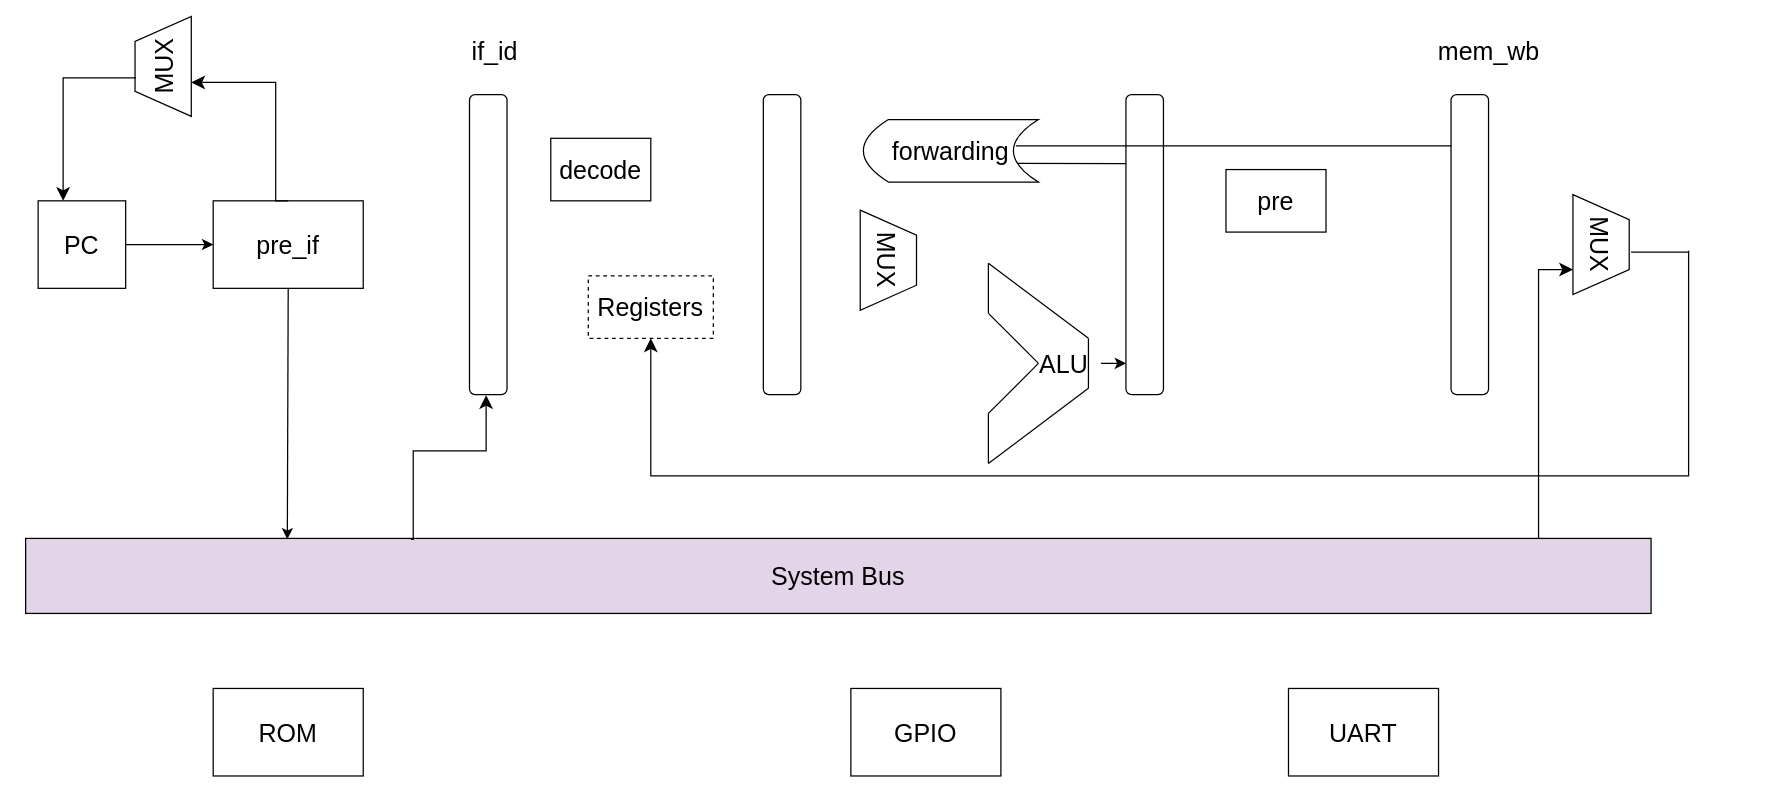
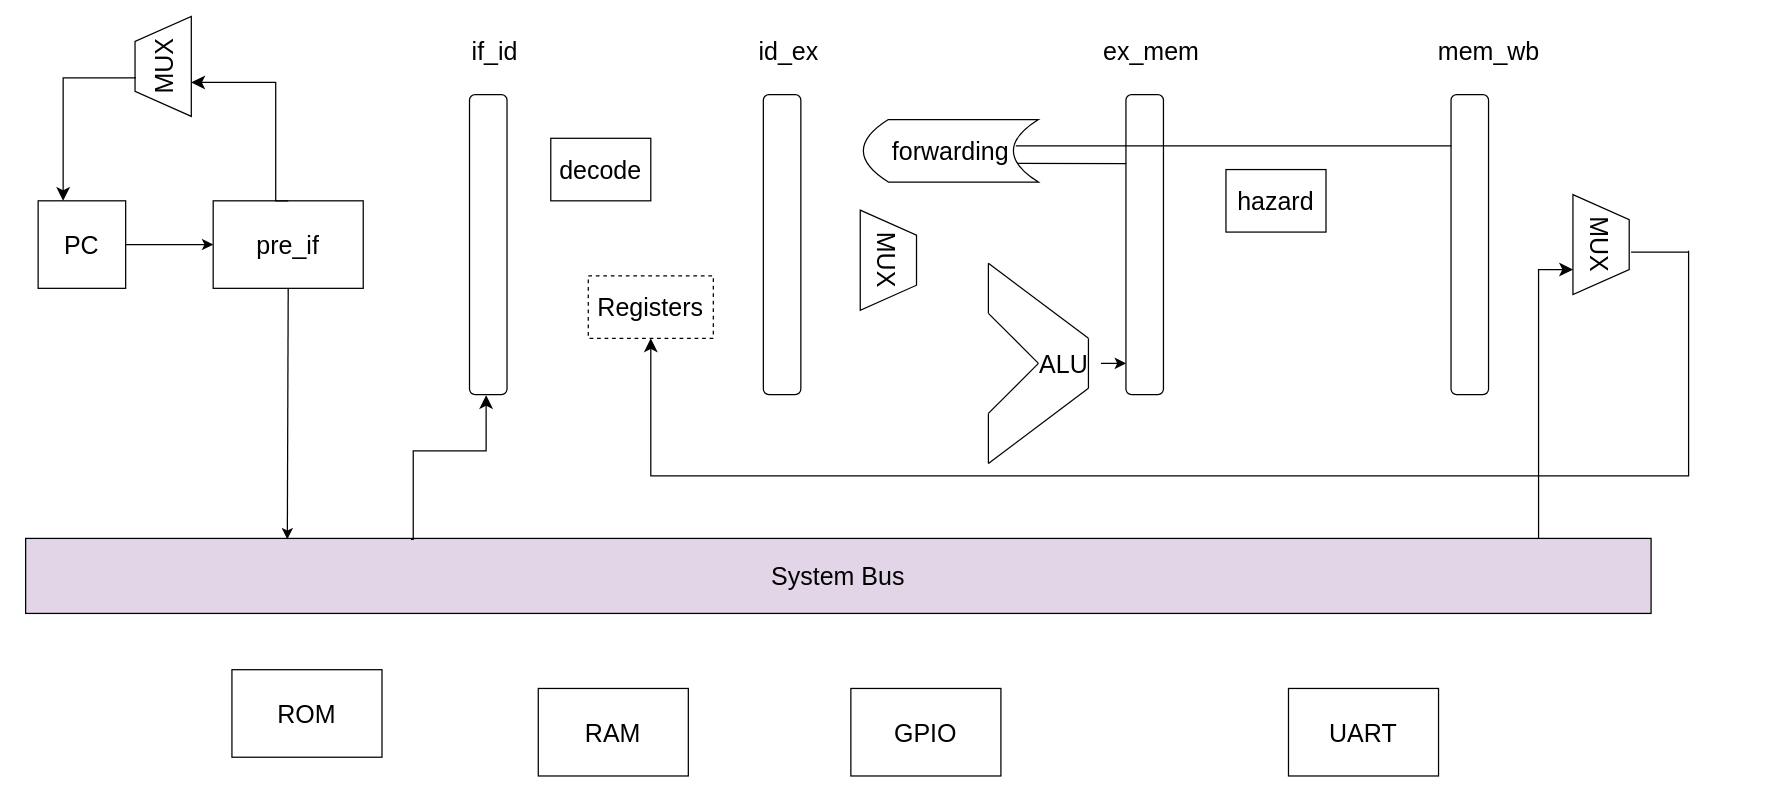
none -> (788, 51)
none -> (1151, 51)
(1276, 201) -> (1276, 201)
(288, 732) -> (307, 713)
none -> (613, 732)
